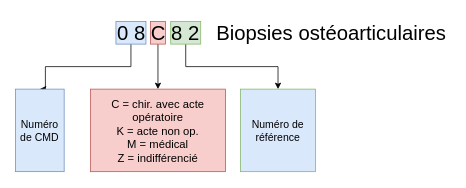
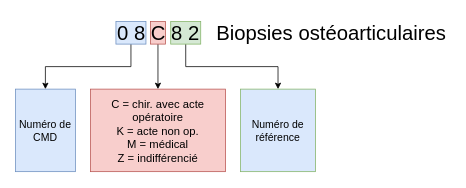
(40, 130) -> (45, 130)
